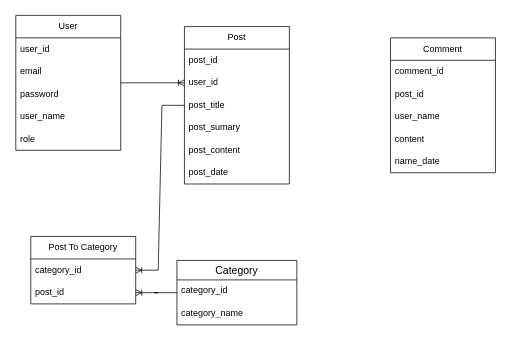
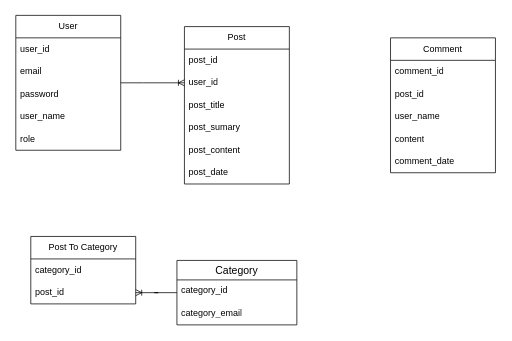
(161, 113) -> none
(418, 162) -> (425, 162)
(214, 313) -> (214, 313)
